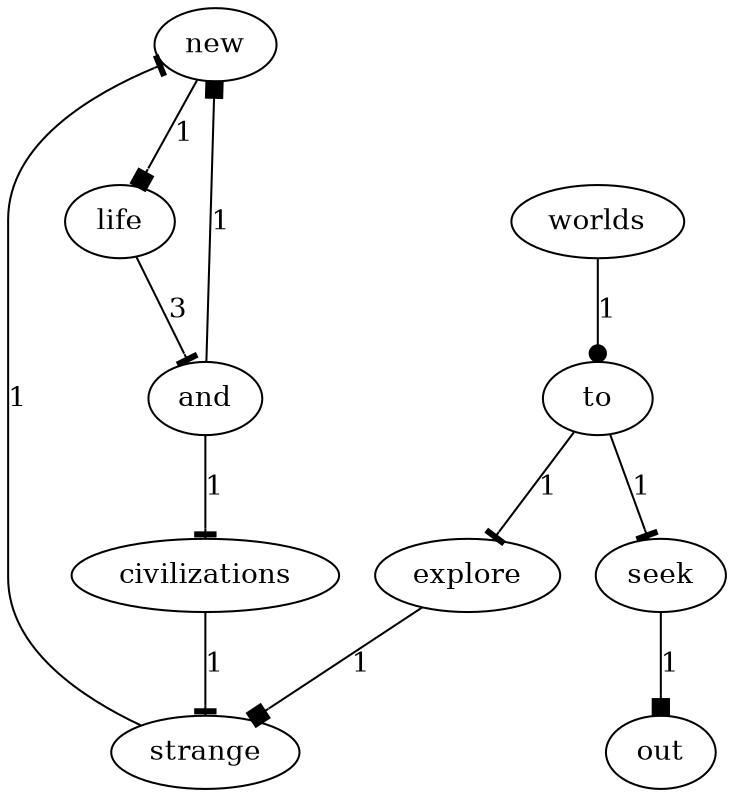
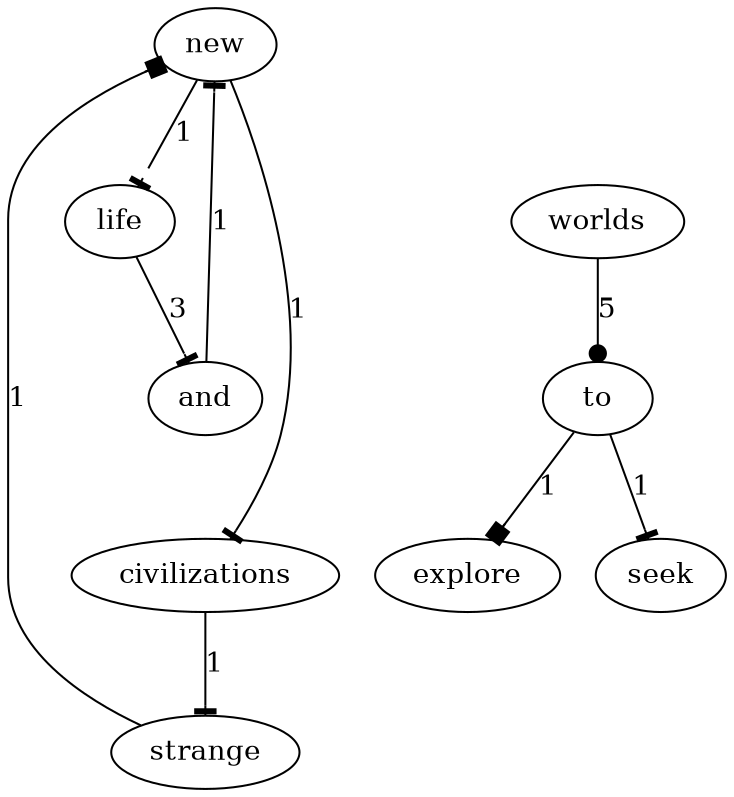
(173, 124) -> (173, 124)
(210, 227) -> (210, 227)
(608, 310) -> (608, 310)
(8, 392) -> (8, 392)
(205, 482) -> (288, 307)
(536, 482) -> (536, 482)
(345, 658) -> none
(661, 752) -> none
